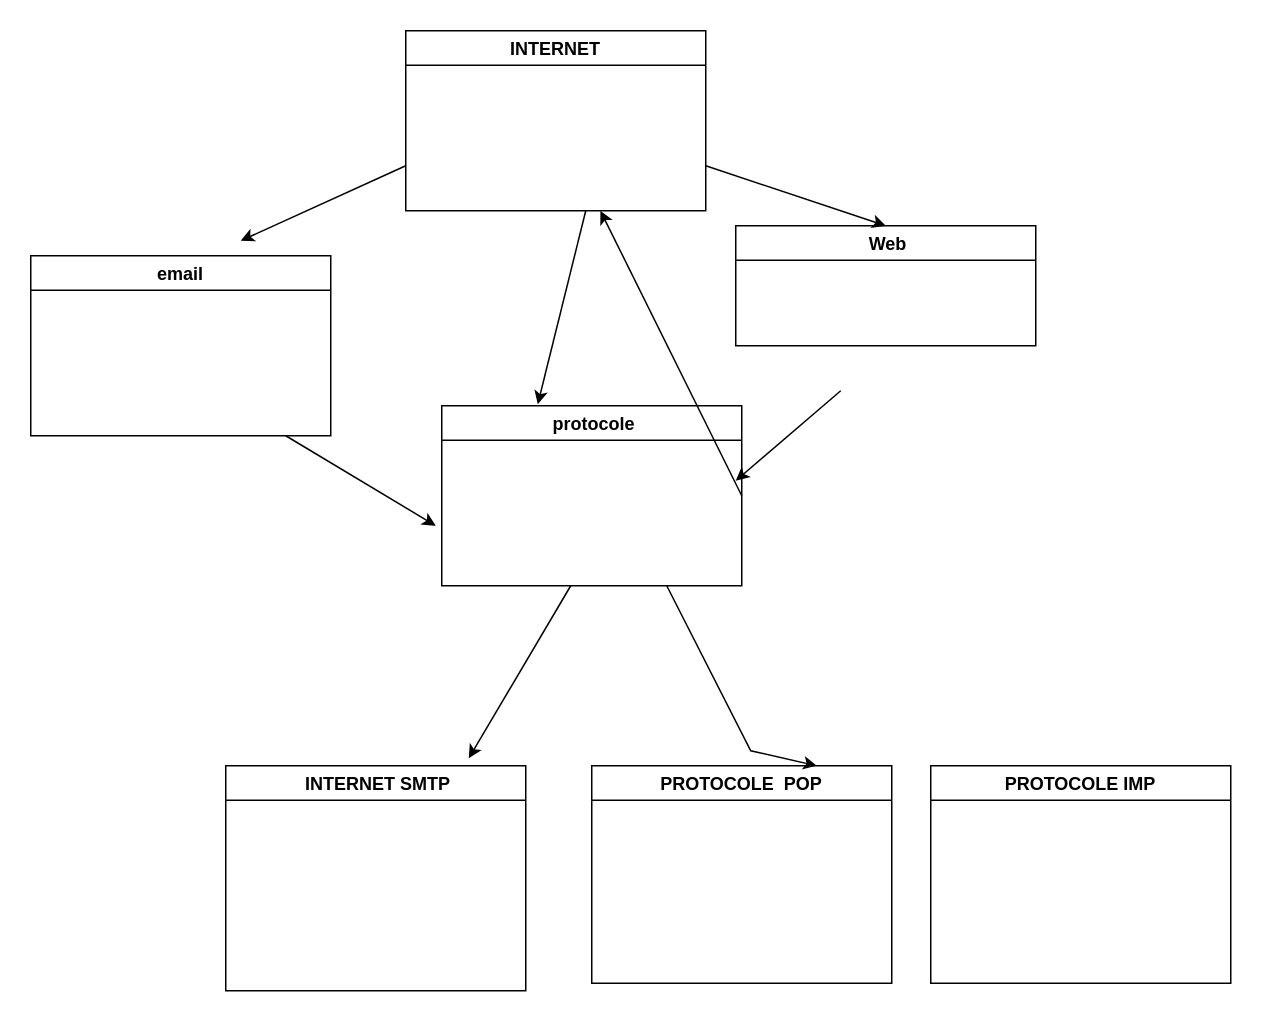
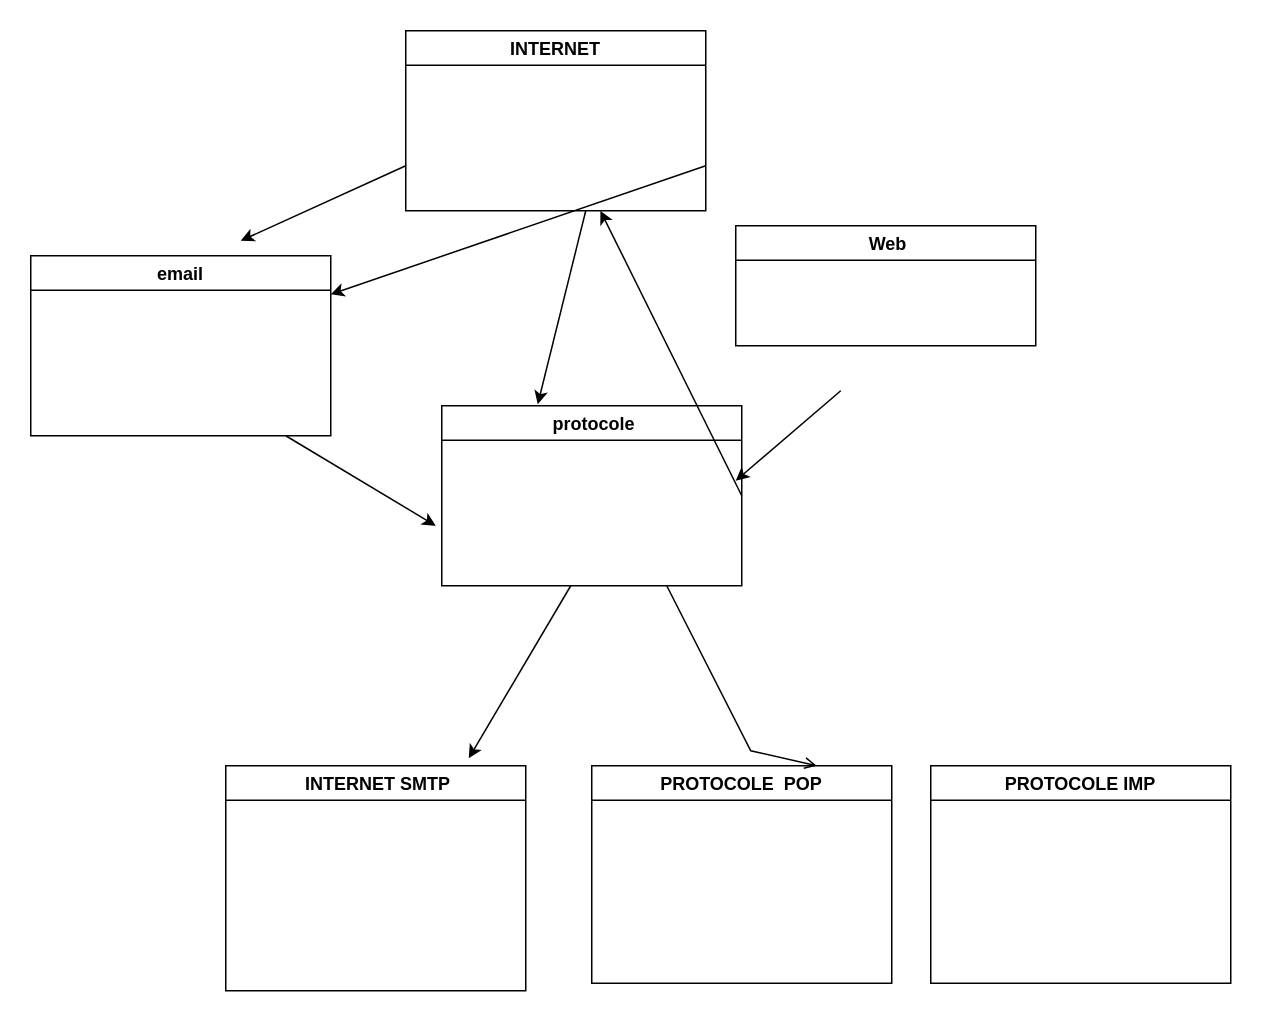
(791, 194) -> (455, 252)
(805, 763) -> (808, 764)
